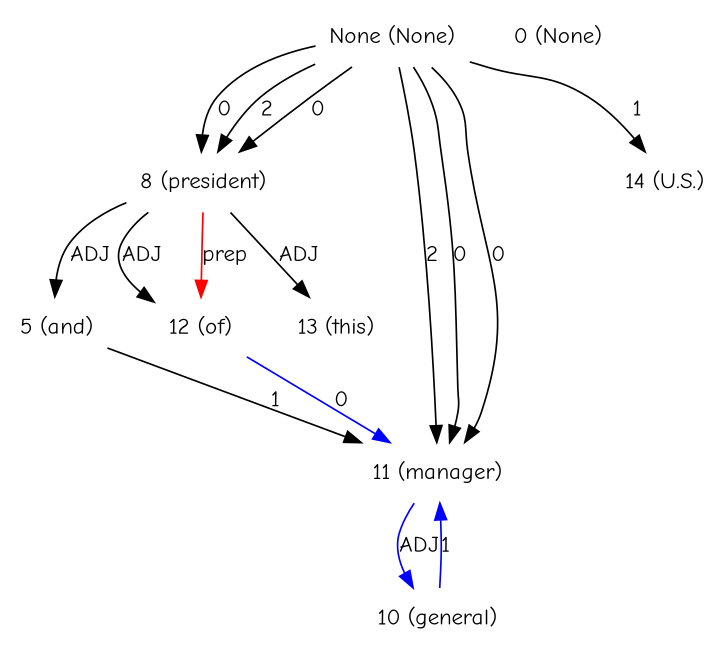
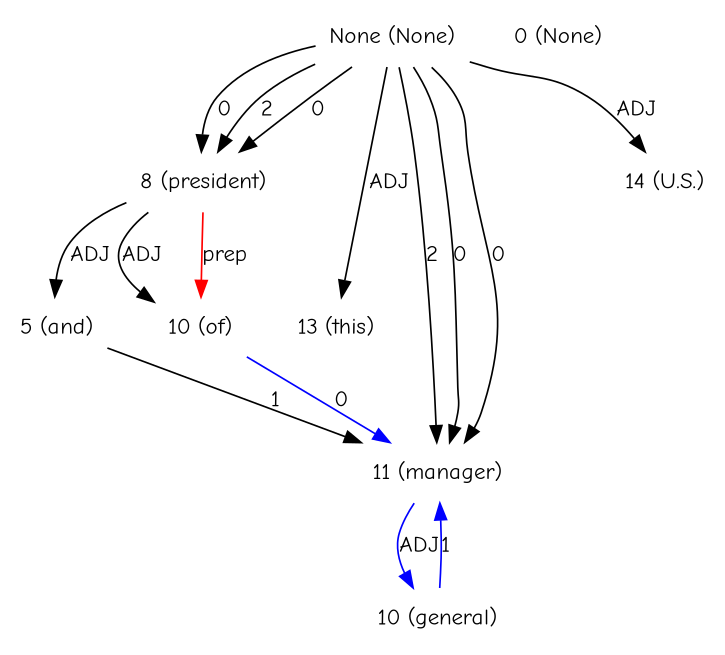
(637, 109) -> (637, 109)
(264, 249) -> (366, 174)
(200, 327) -> (200, 327)
